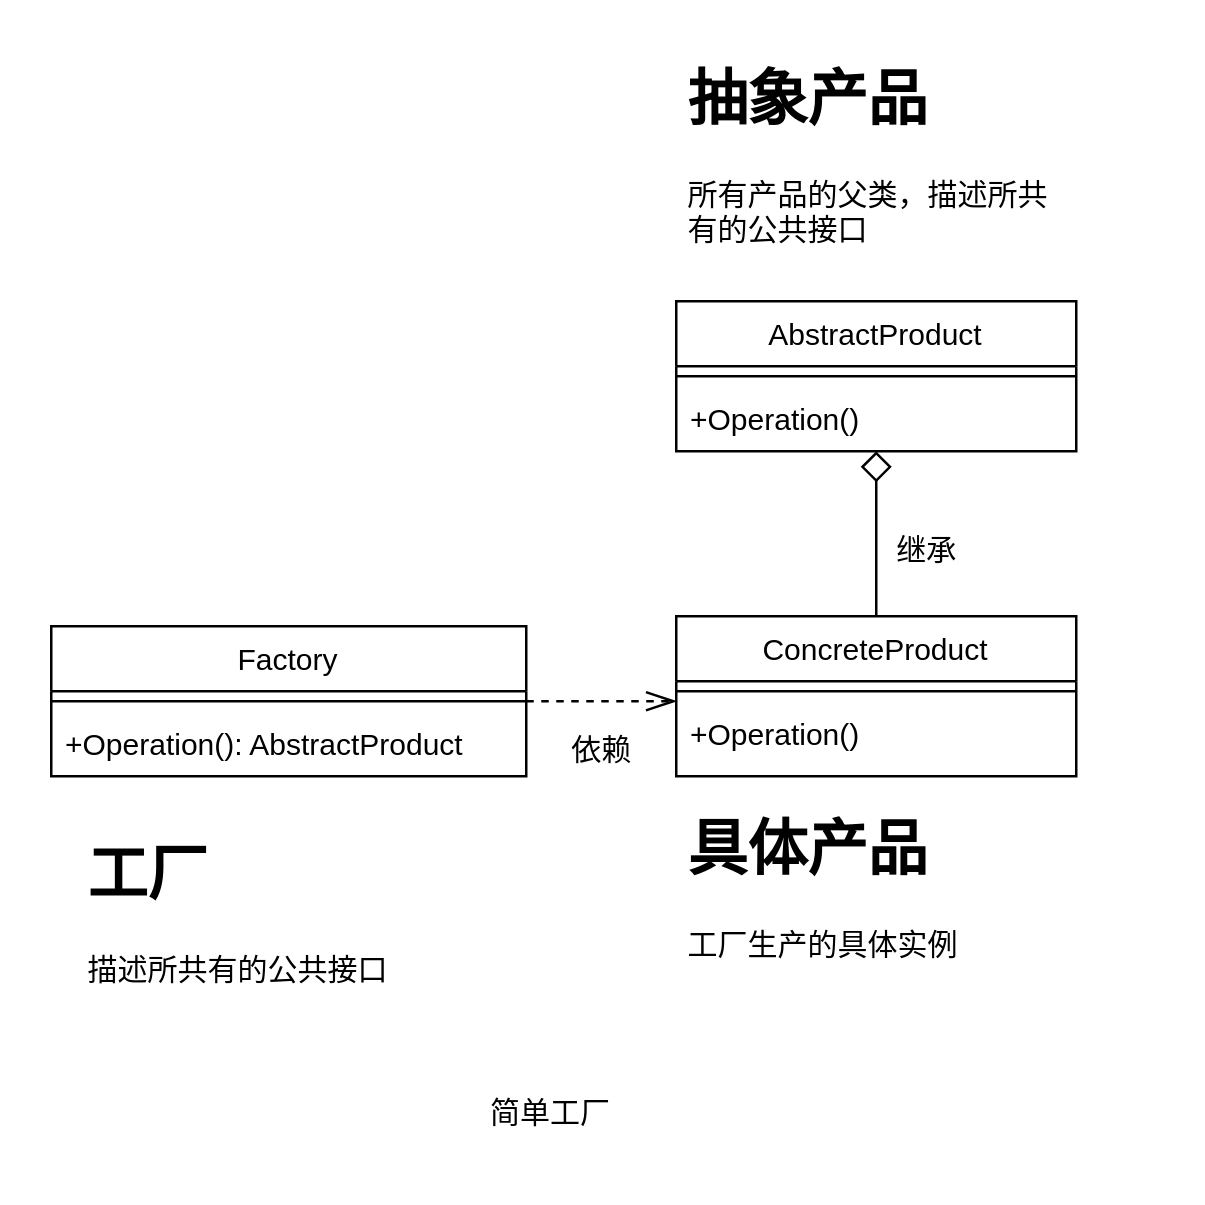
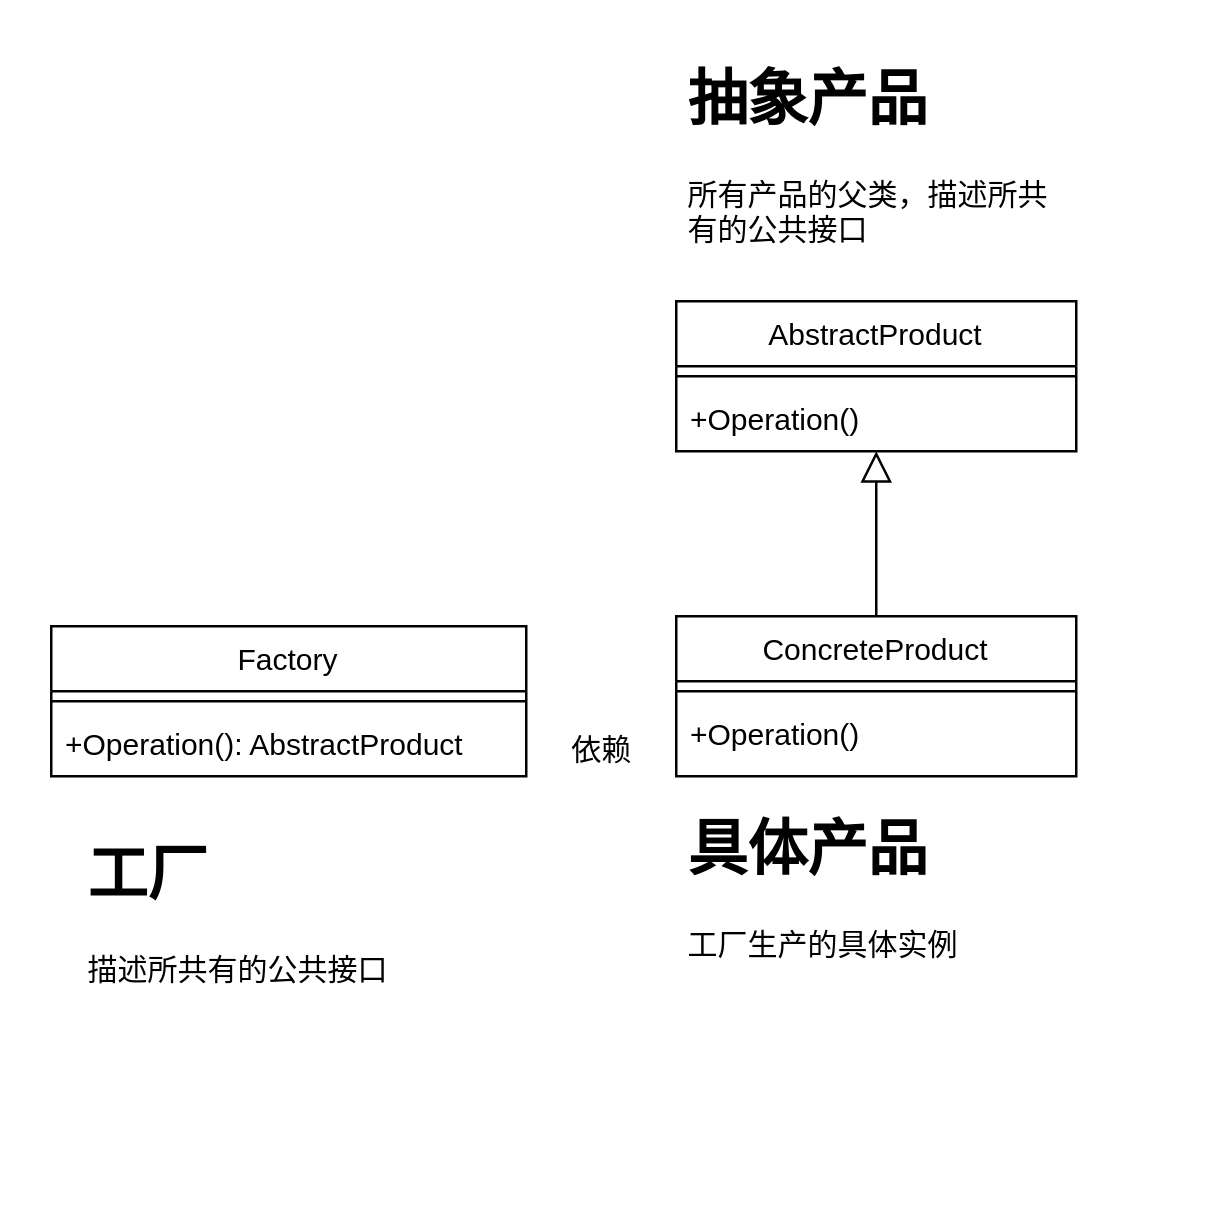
(876, 483) -> (876, 483)
(926, 551) -> none
(600, 701) -> none
(551, 1114) -> none
